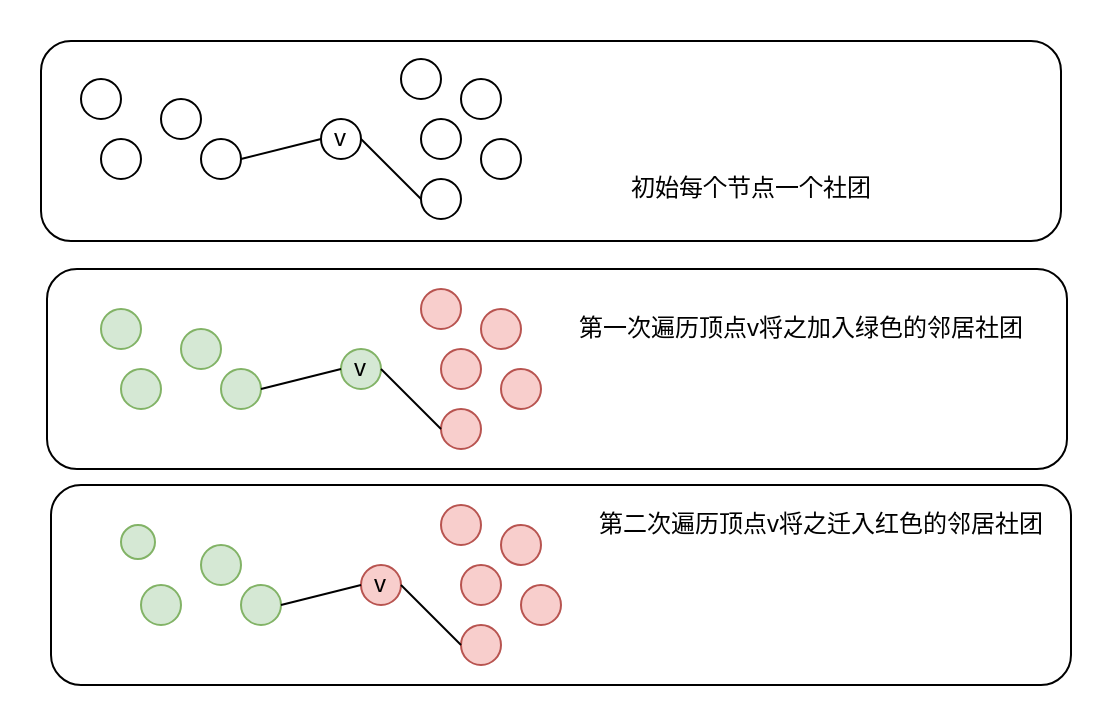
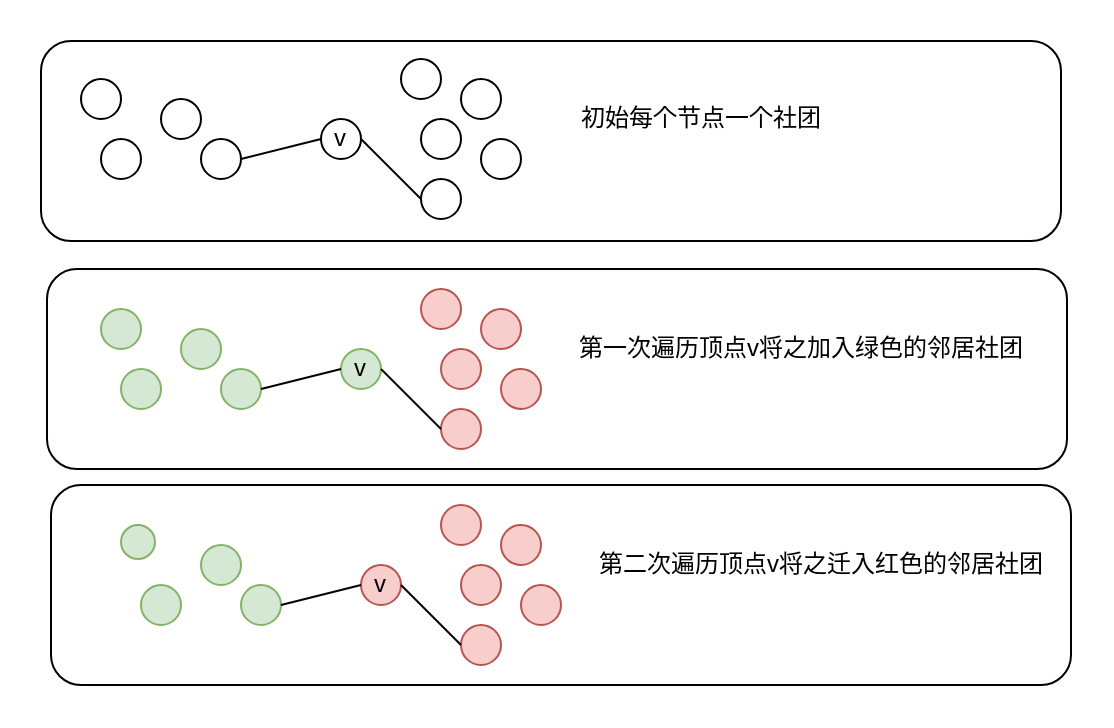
(751, 189) -> (701, 119)
(801, 329) -> (801, 349)
(821, 525) -> (821, 565)
